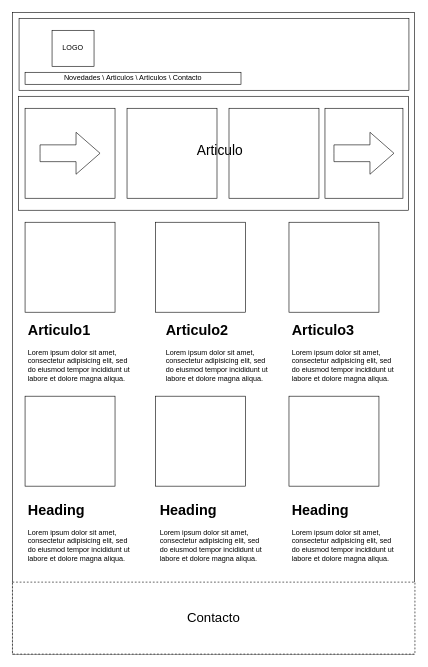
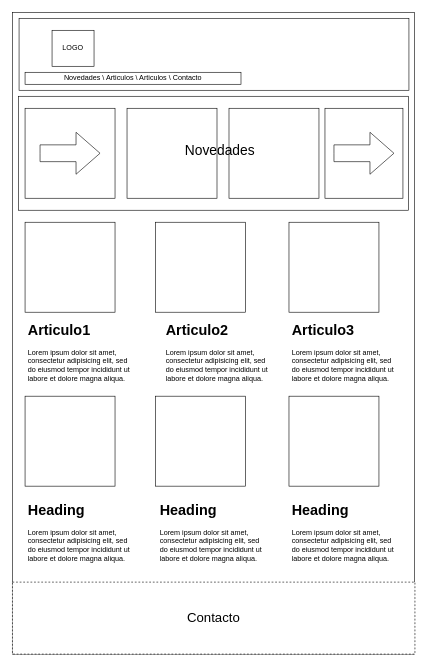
(220, 150) -> (220, 150)
